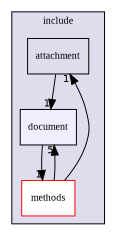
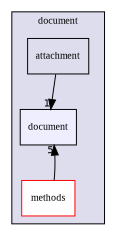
(58, 21) -> (58, 21)
(89, 134) -> none
(42, 158) -> none
